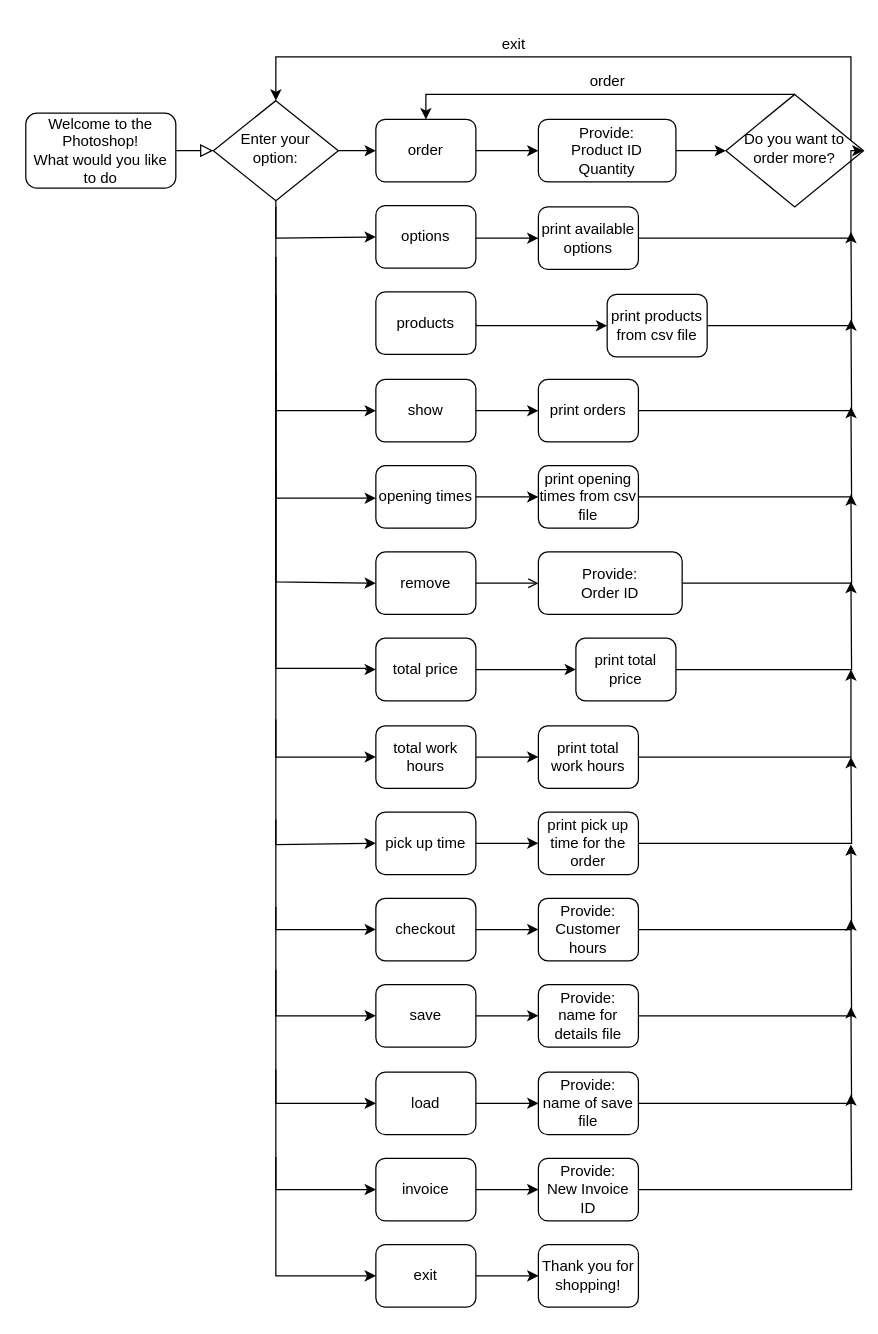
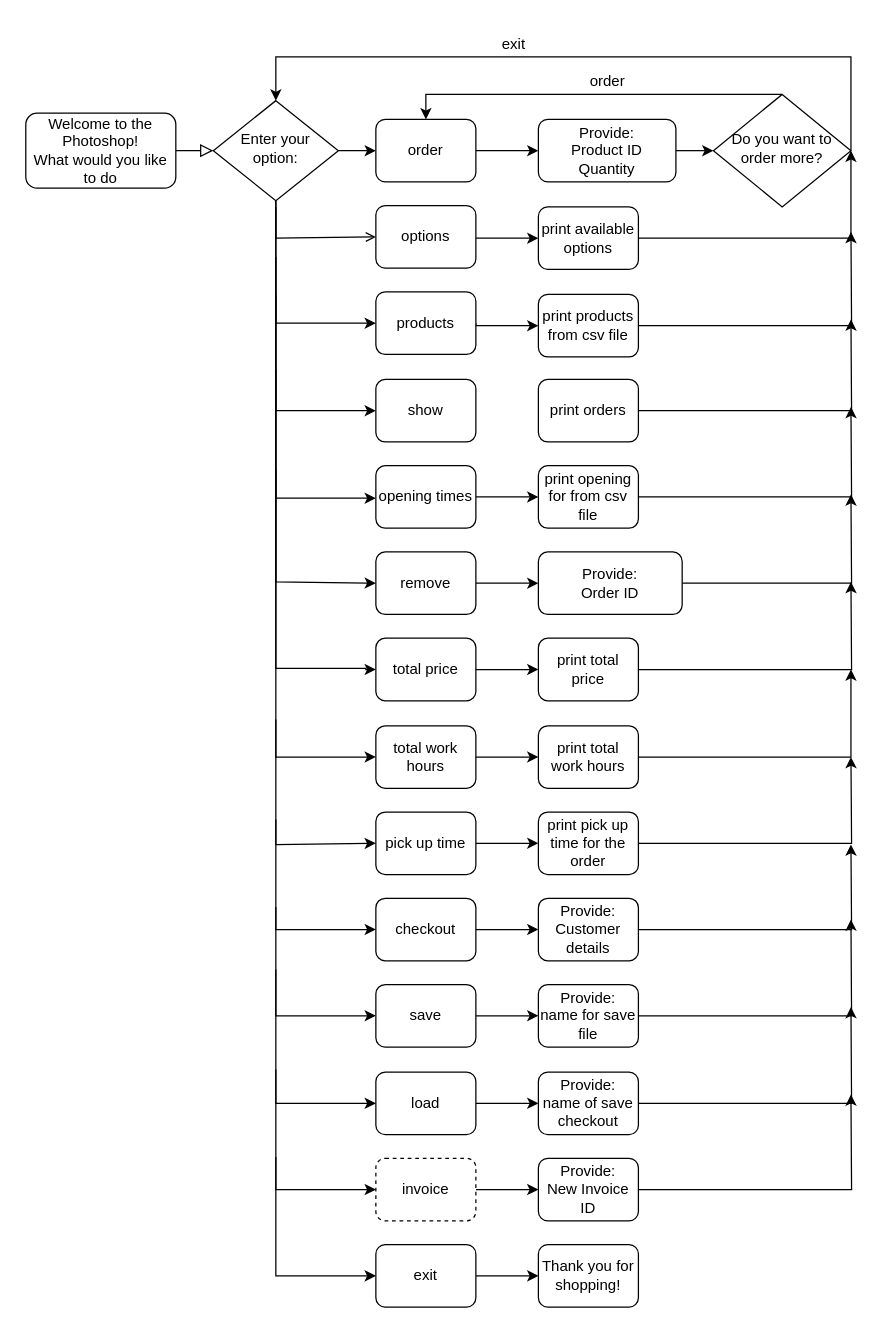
(794, 151) -> (782, 151)
(366, 237) -> (367, 237)
none -> (323, 323)
(657, 326) -> (588, 326)
(503, 411) -> none
(588, 497) -> (588, 497)
(530, 583) -> (528, 583)
(626, 669) -> (588, 669)
(588, 929) -> (588, 929)
(588, 1016) -> (588, 1016)
(588, 1103) -> (588, 1103)
(426, 1189) -> (426, 1189)
